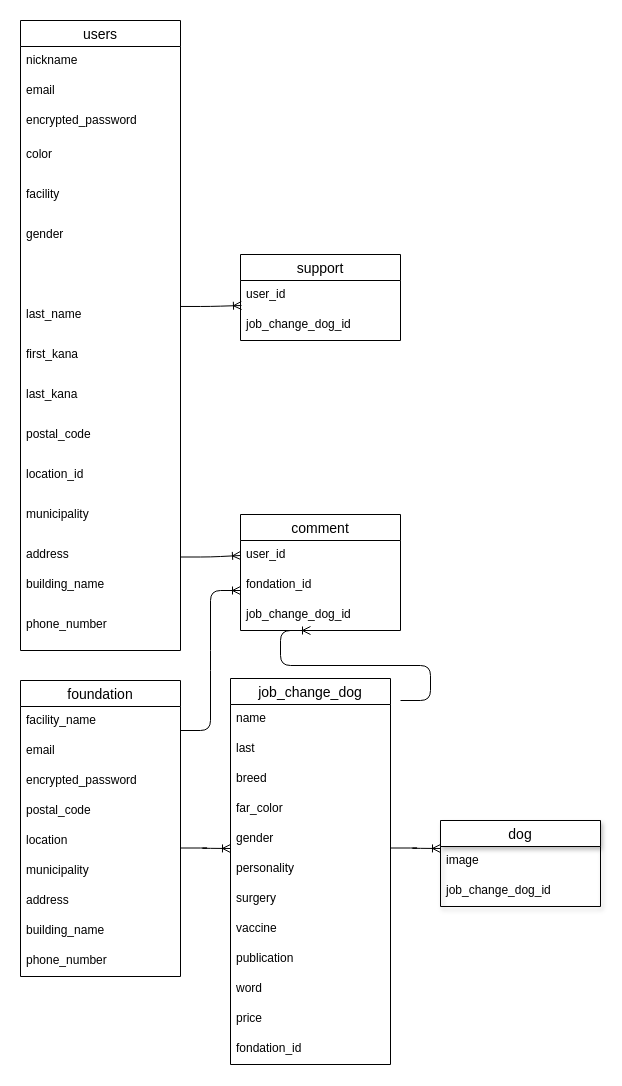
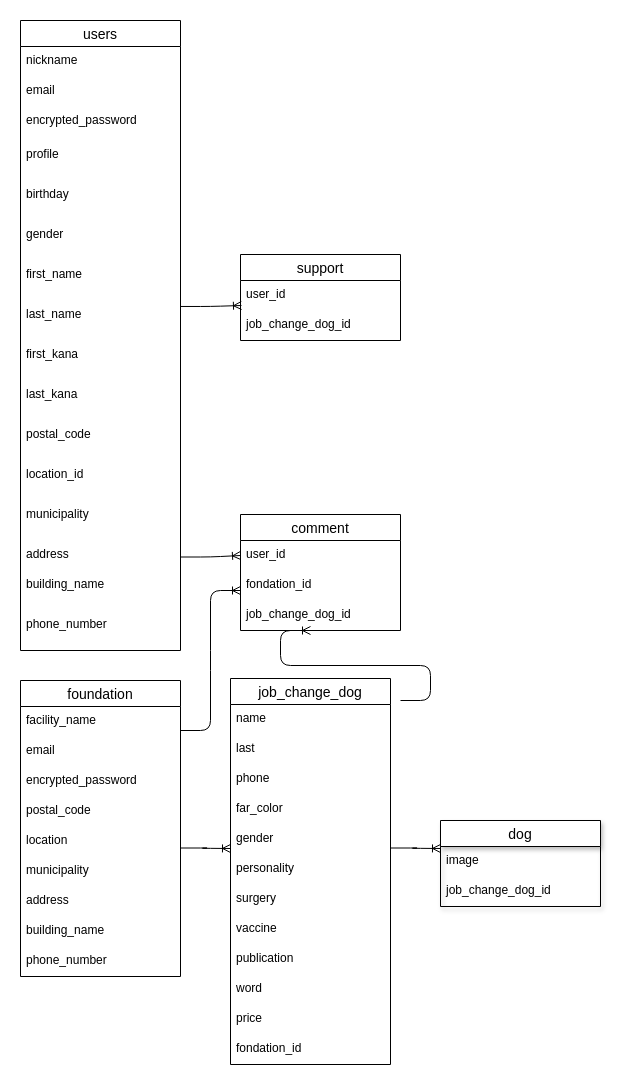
(41, 154) -> (46, 154)
(48, 194) -> (51, 194)
none -> (101, 278)
(253, 778) -> (253, 778)
